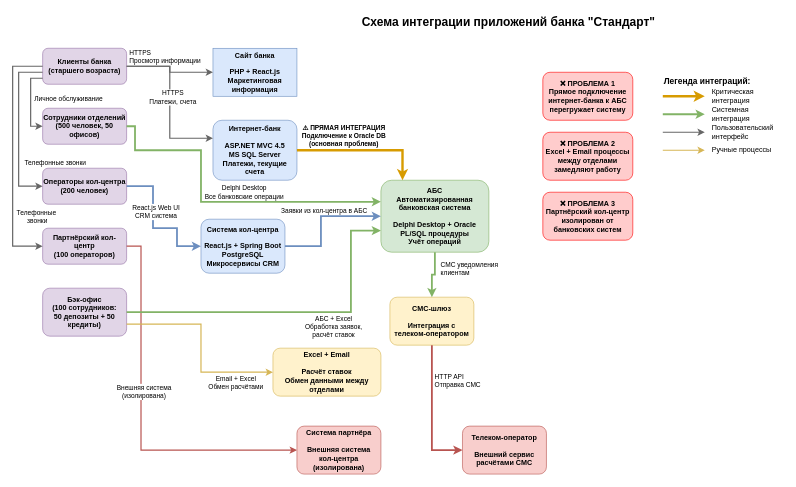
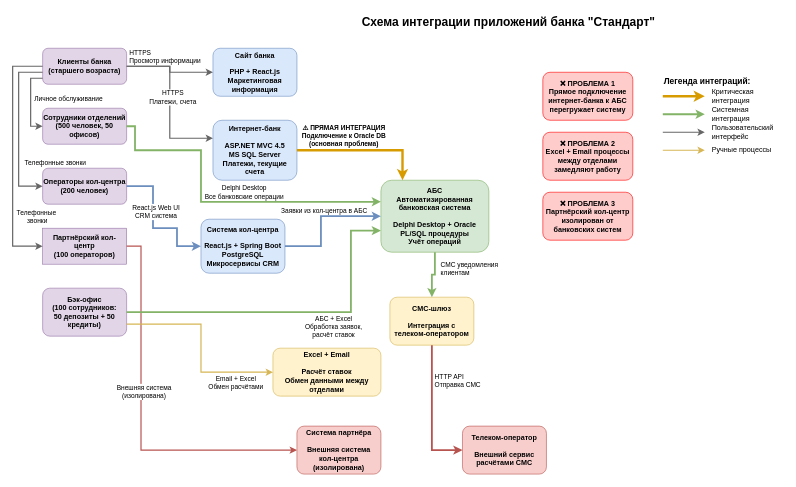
(255, 72) -> (255, 72)
(84, 246) -> (84, 246)
